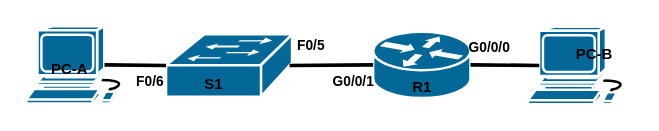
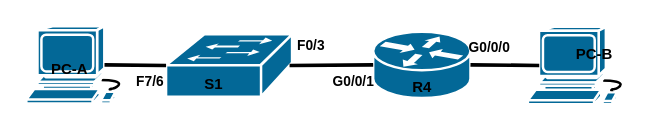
(311, 46) -> (311, 46)
(150, 82) -> (150, 82)
(423, 88) -> (423, 88)
